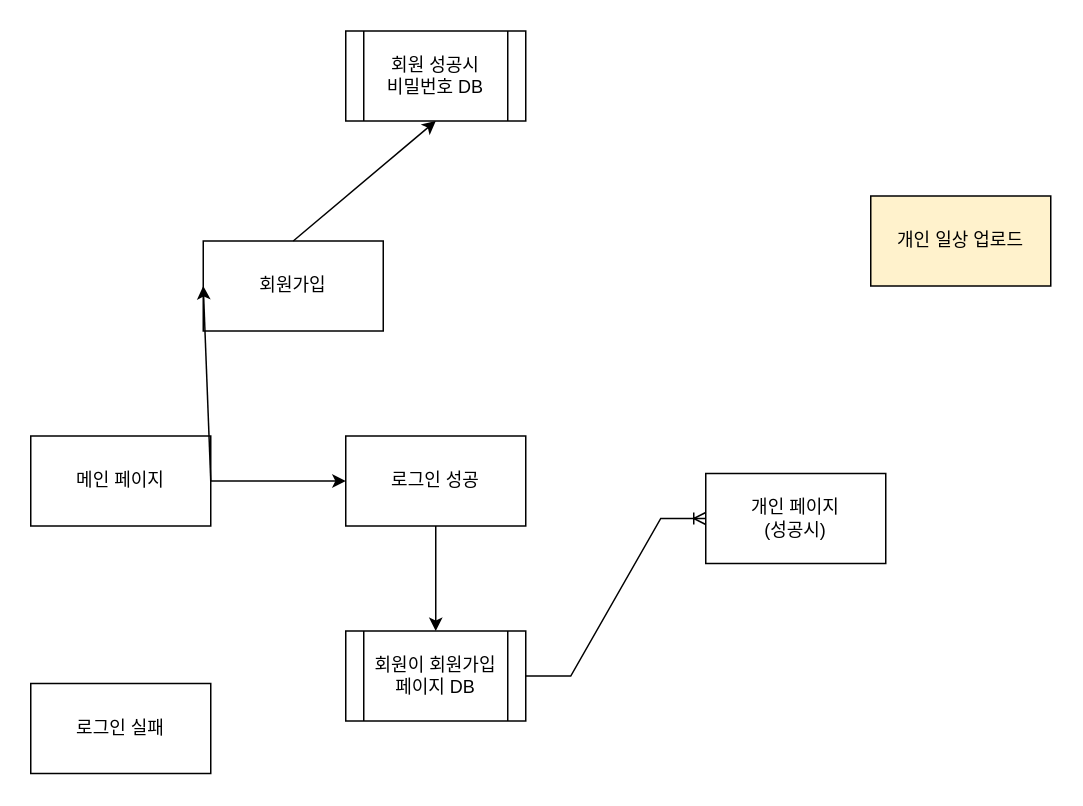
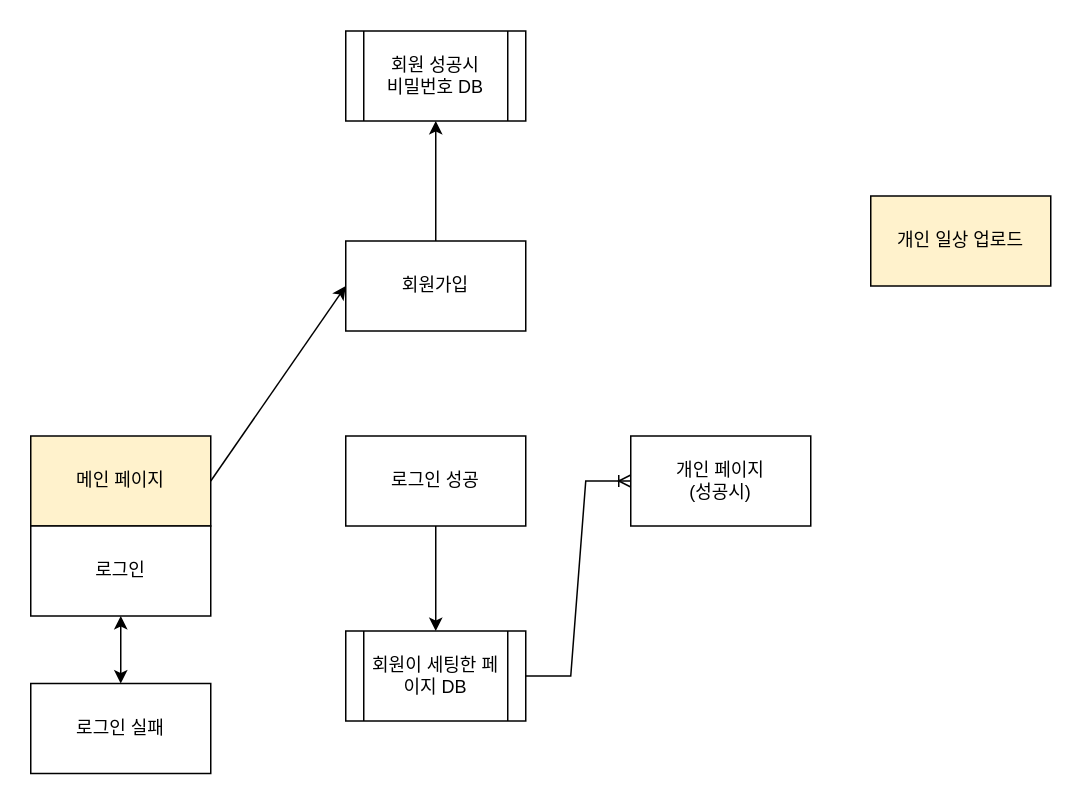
(293, 286) -> (436, 286)
(121, 481) -> (121, 481)
(274, 481) -> none
(796, 518) -> (721, 481)
none -> (121, 571)
none -> (121, 650)
(436, 676) -> (436, 676)
